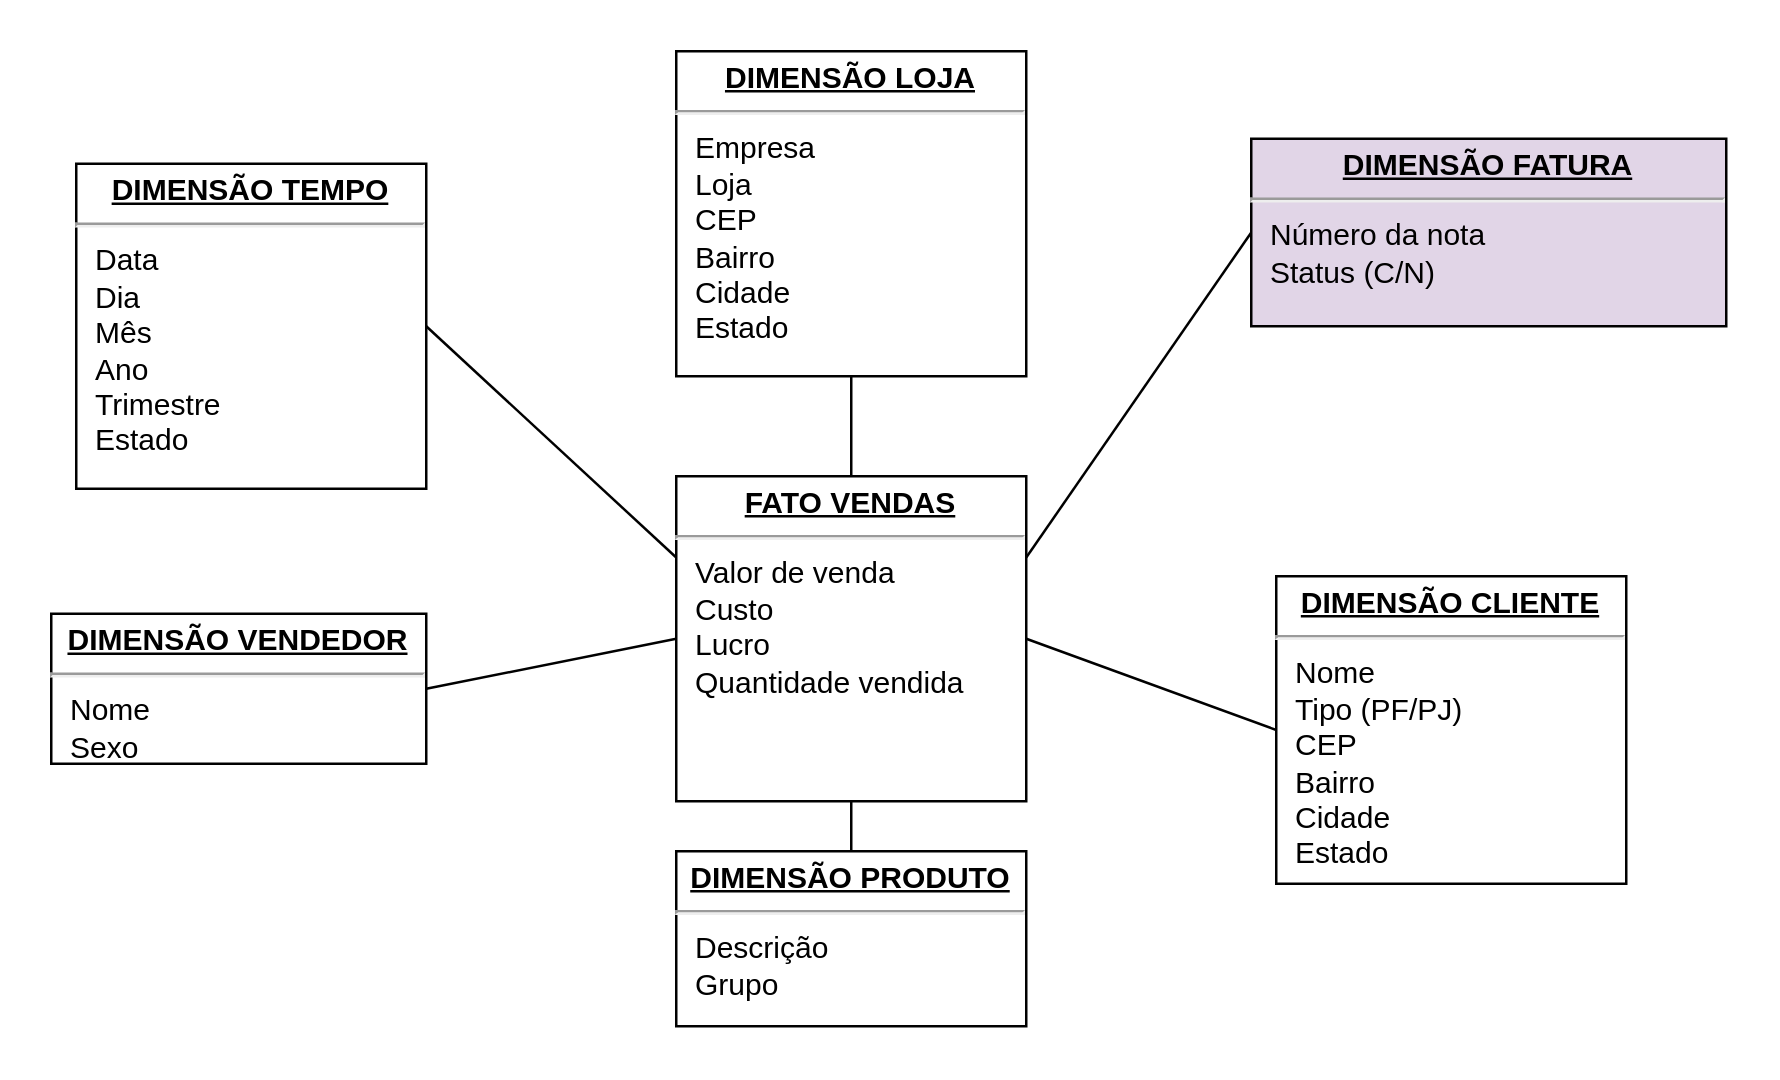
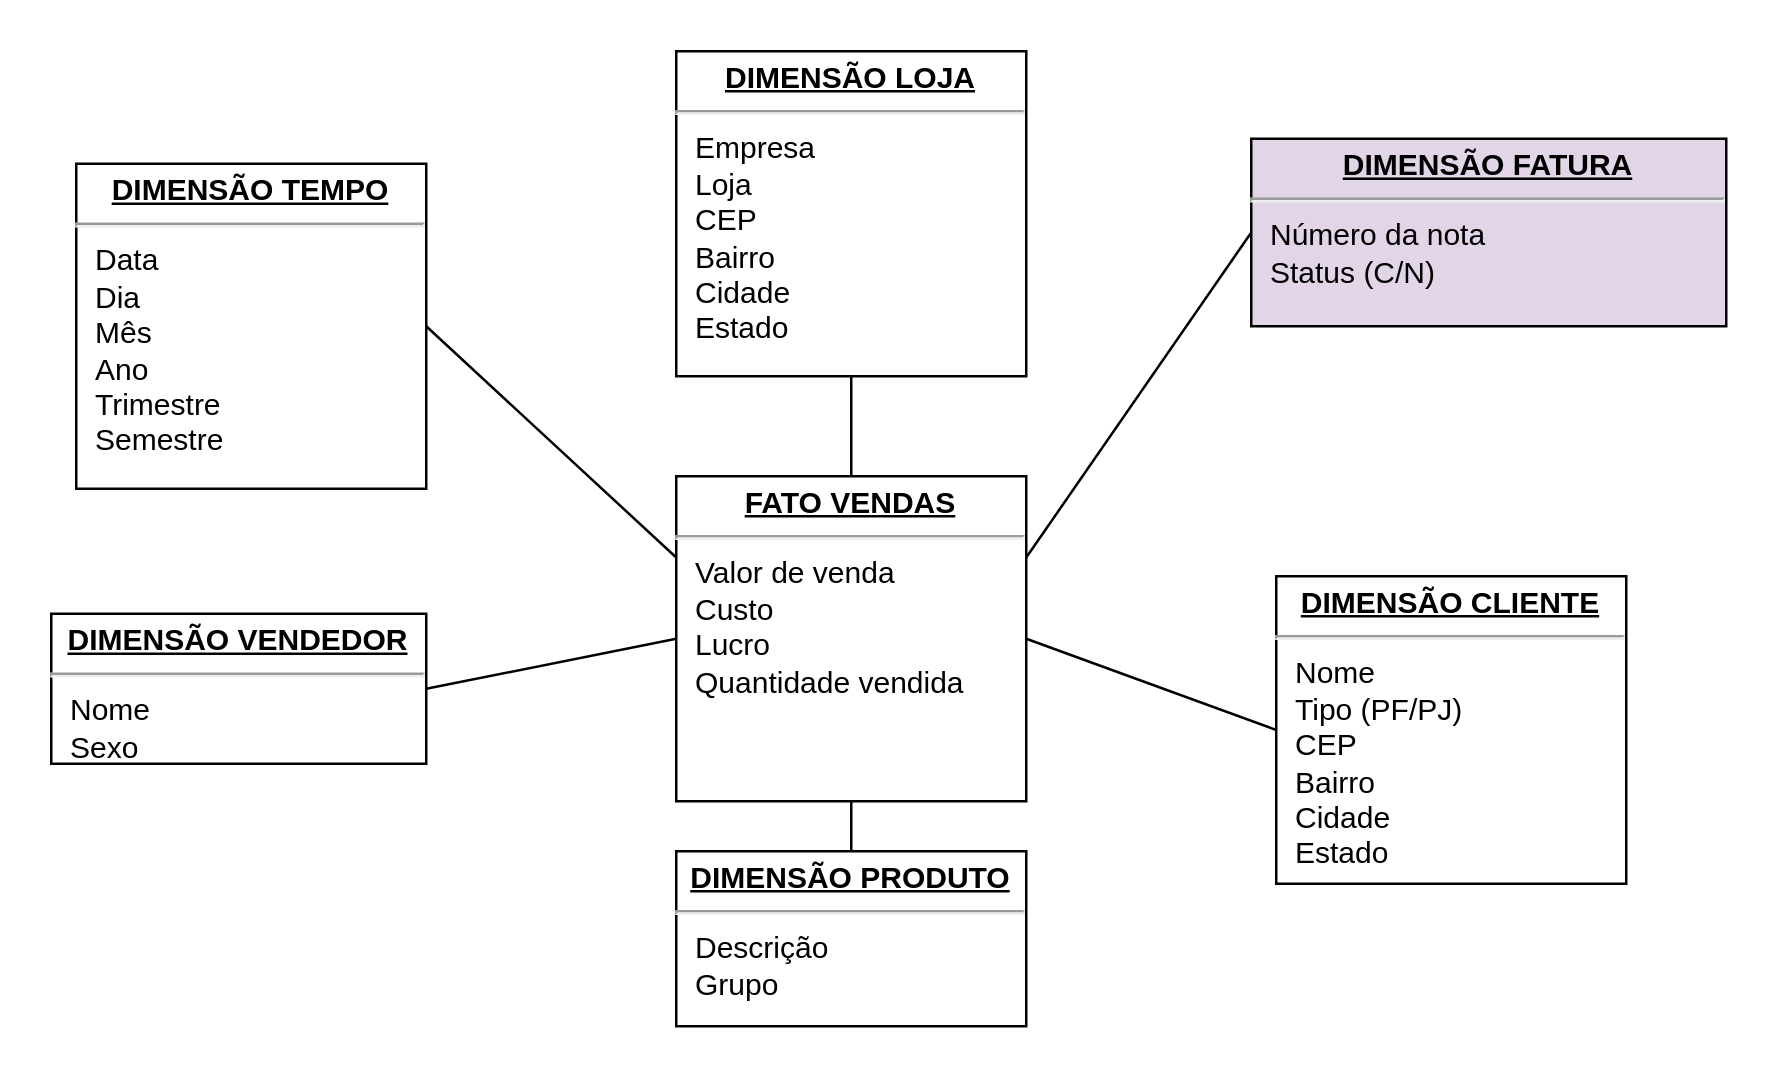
(190, 290) -> (190, 290)
